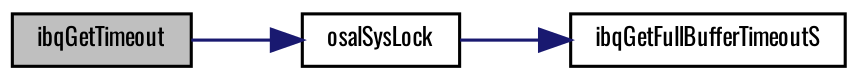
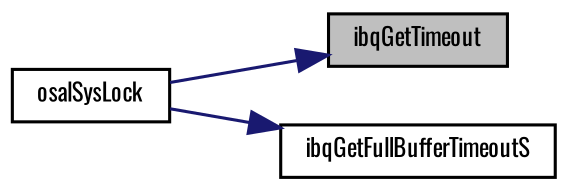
(231, 40) -> (233, 72)
